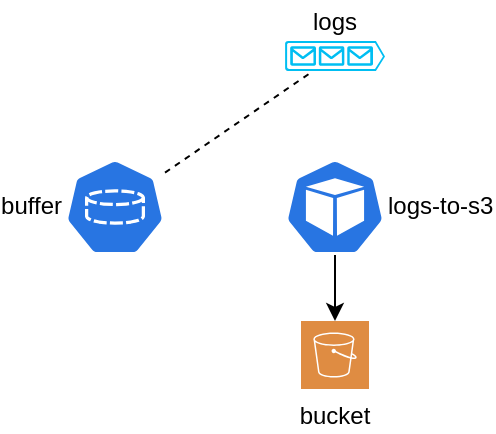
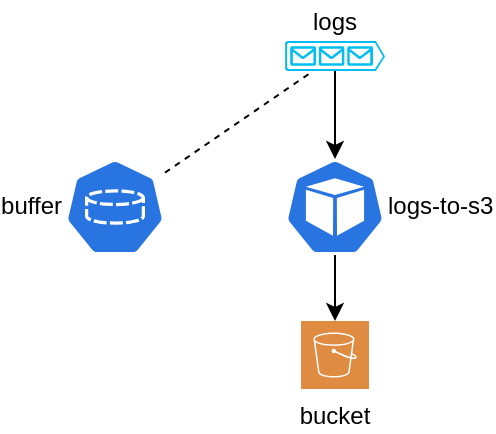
none -> (335, 108)
